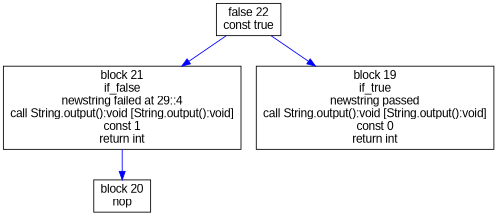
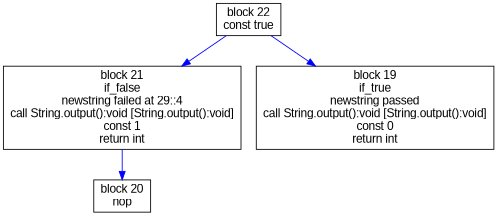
(249, 20) -> (249, 20)
